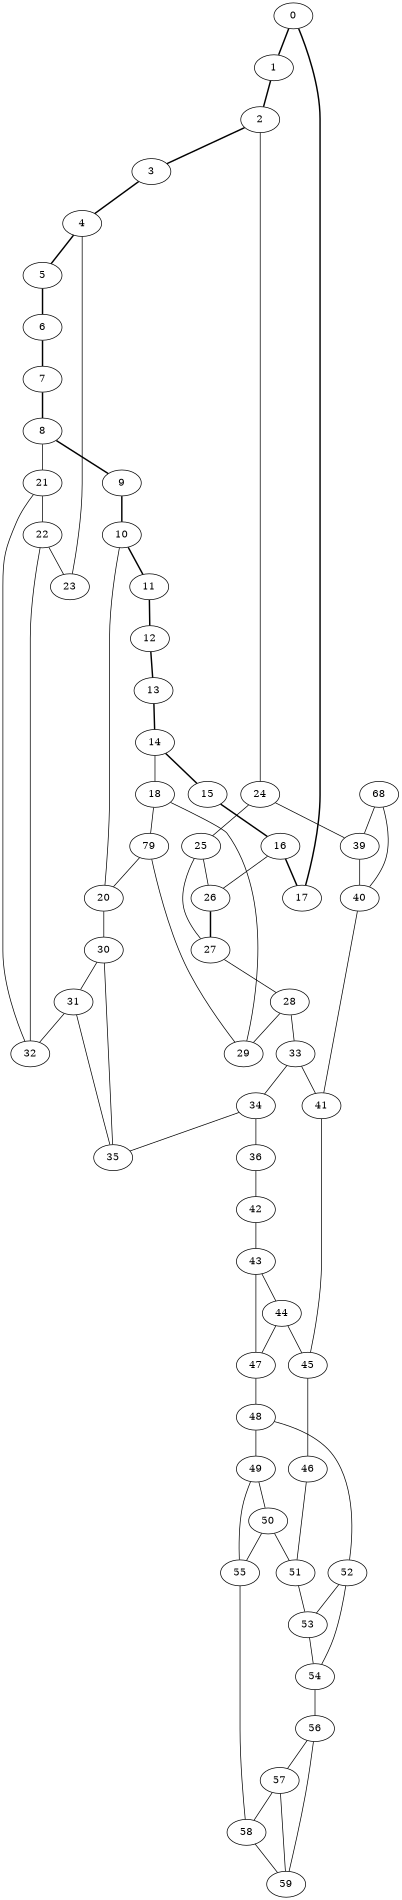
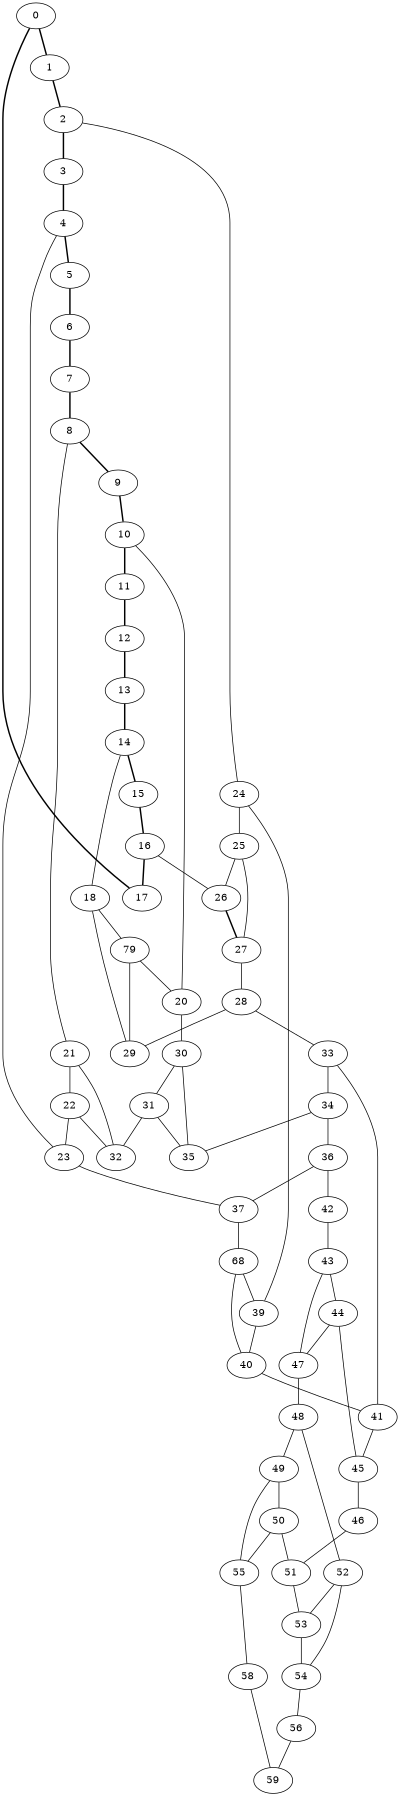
none -> (239, 1210)
(280, 1780) -> none
